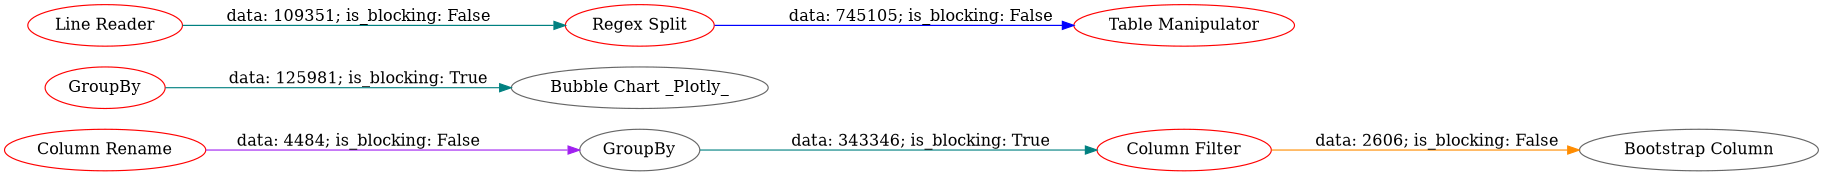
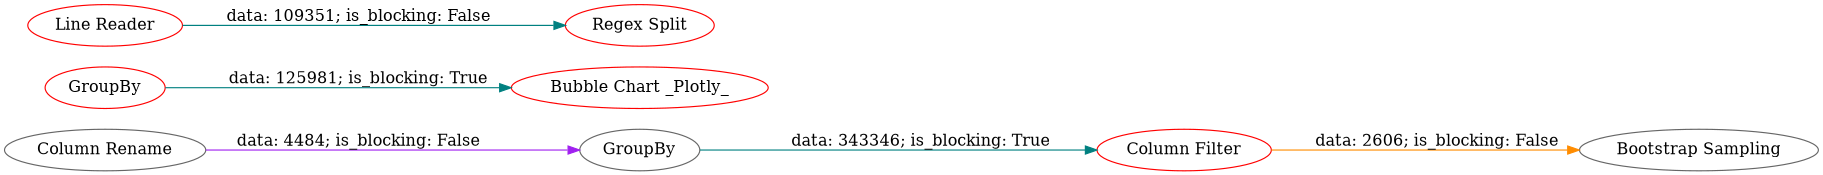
(1184, 25) -> none
(640, 88) -> (640, 88)
(105, 150) -> (105, 150)
(1699, 150) -> (1699, 150)
